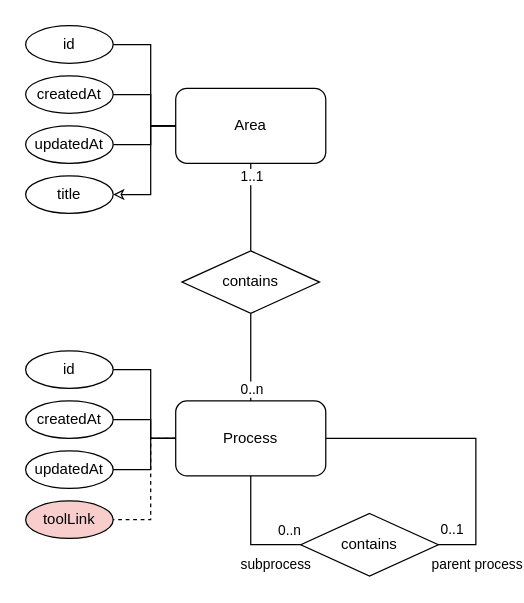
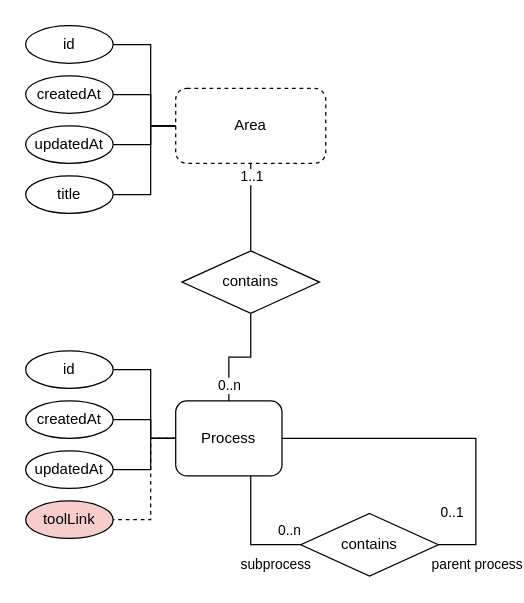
(251, 126) -> (251, 126)
(123, 194) -> (119, 194)
(251, 438) -> (229, 438)
